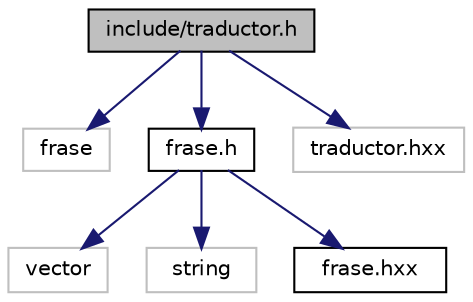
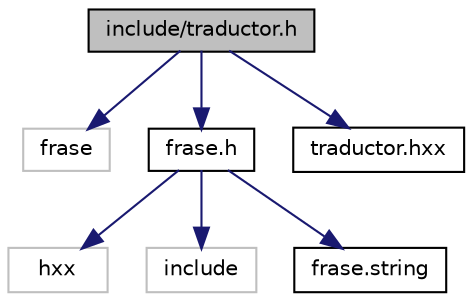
(379, 150) -> (379, 150)
(58, 270) -> (58, 270)
(201, 270) -> (201, 270)
(370, 270) -> (370, 270)
